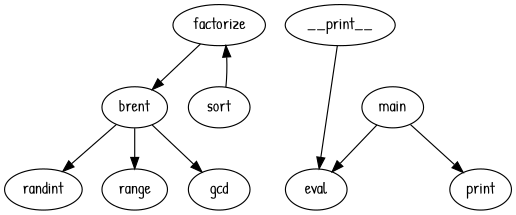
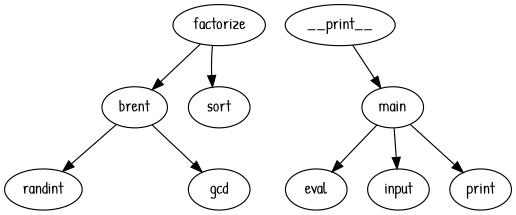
(227, 72) -> (212, 60)
(329, 101) -> (364, 62)
(135, 190) -> none
none -> (398, 190)
